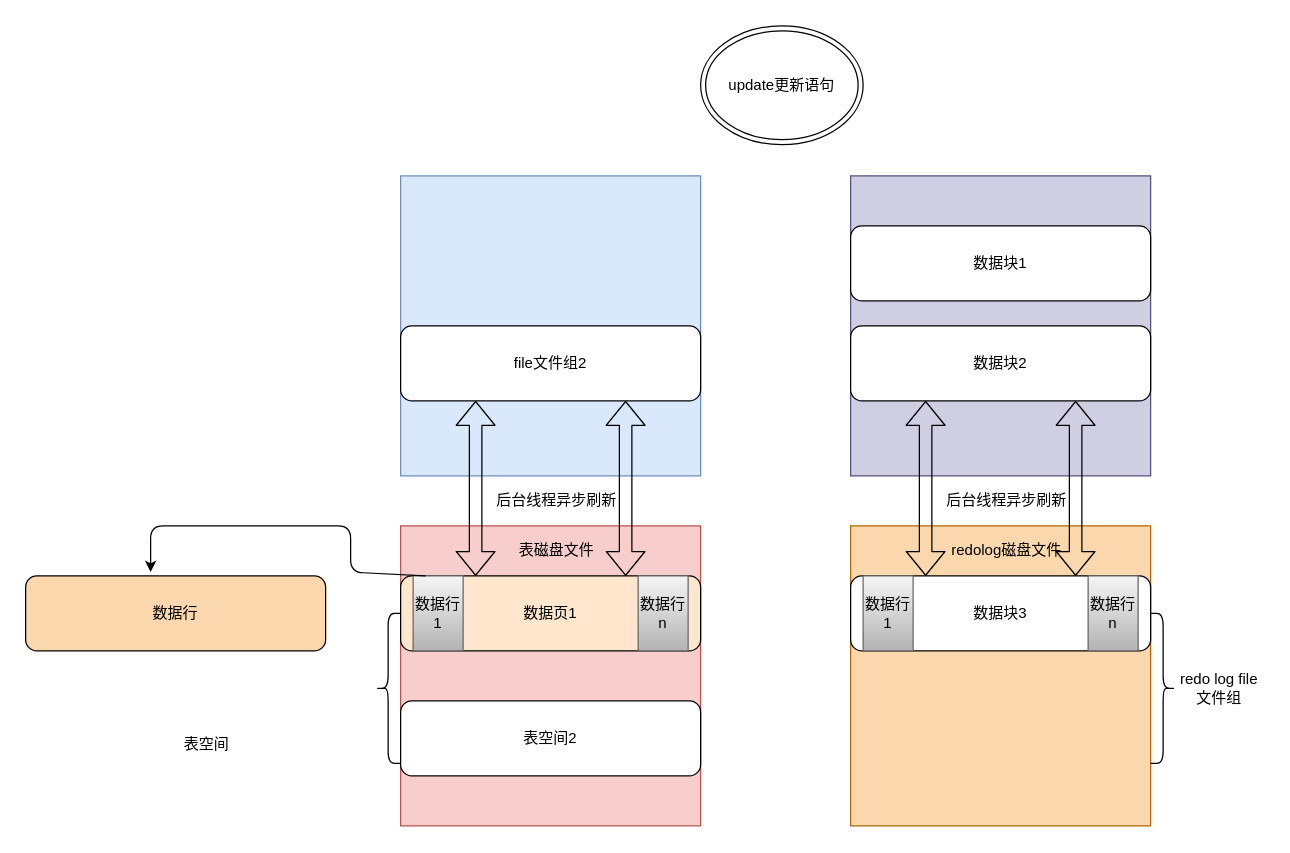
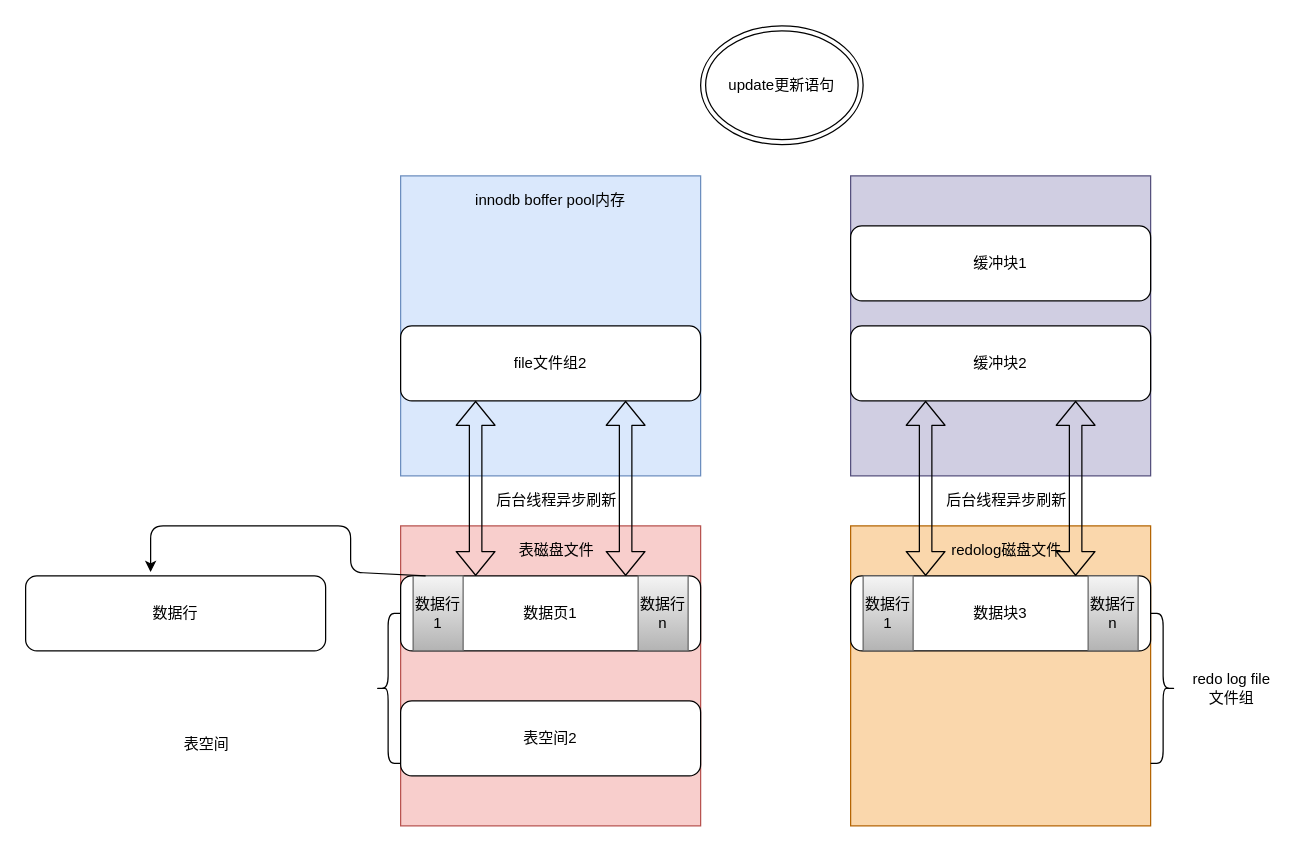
none -> (551, 201)
(1001, 263) -> (1001, 263)
(1001, 363) -> (1001, 363)
(176, 613) -> (176, 613)
(551, 613) -> (551, 613)
(1219, 688) -> (1232, 688)
